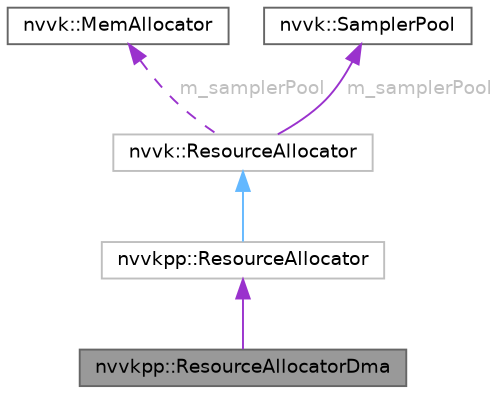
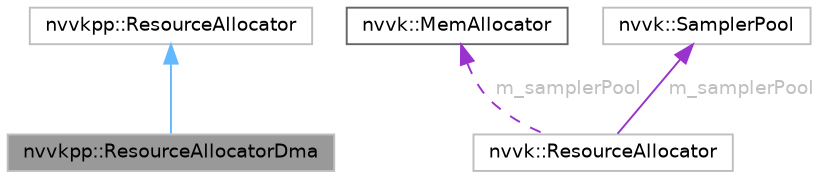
(368, 26) -> (707, 26)
(243, 217) -> none
(243, 324) -> (171, 99)
(243, 368) -> (171, 153)
